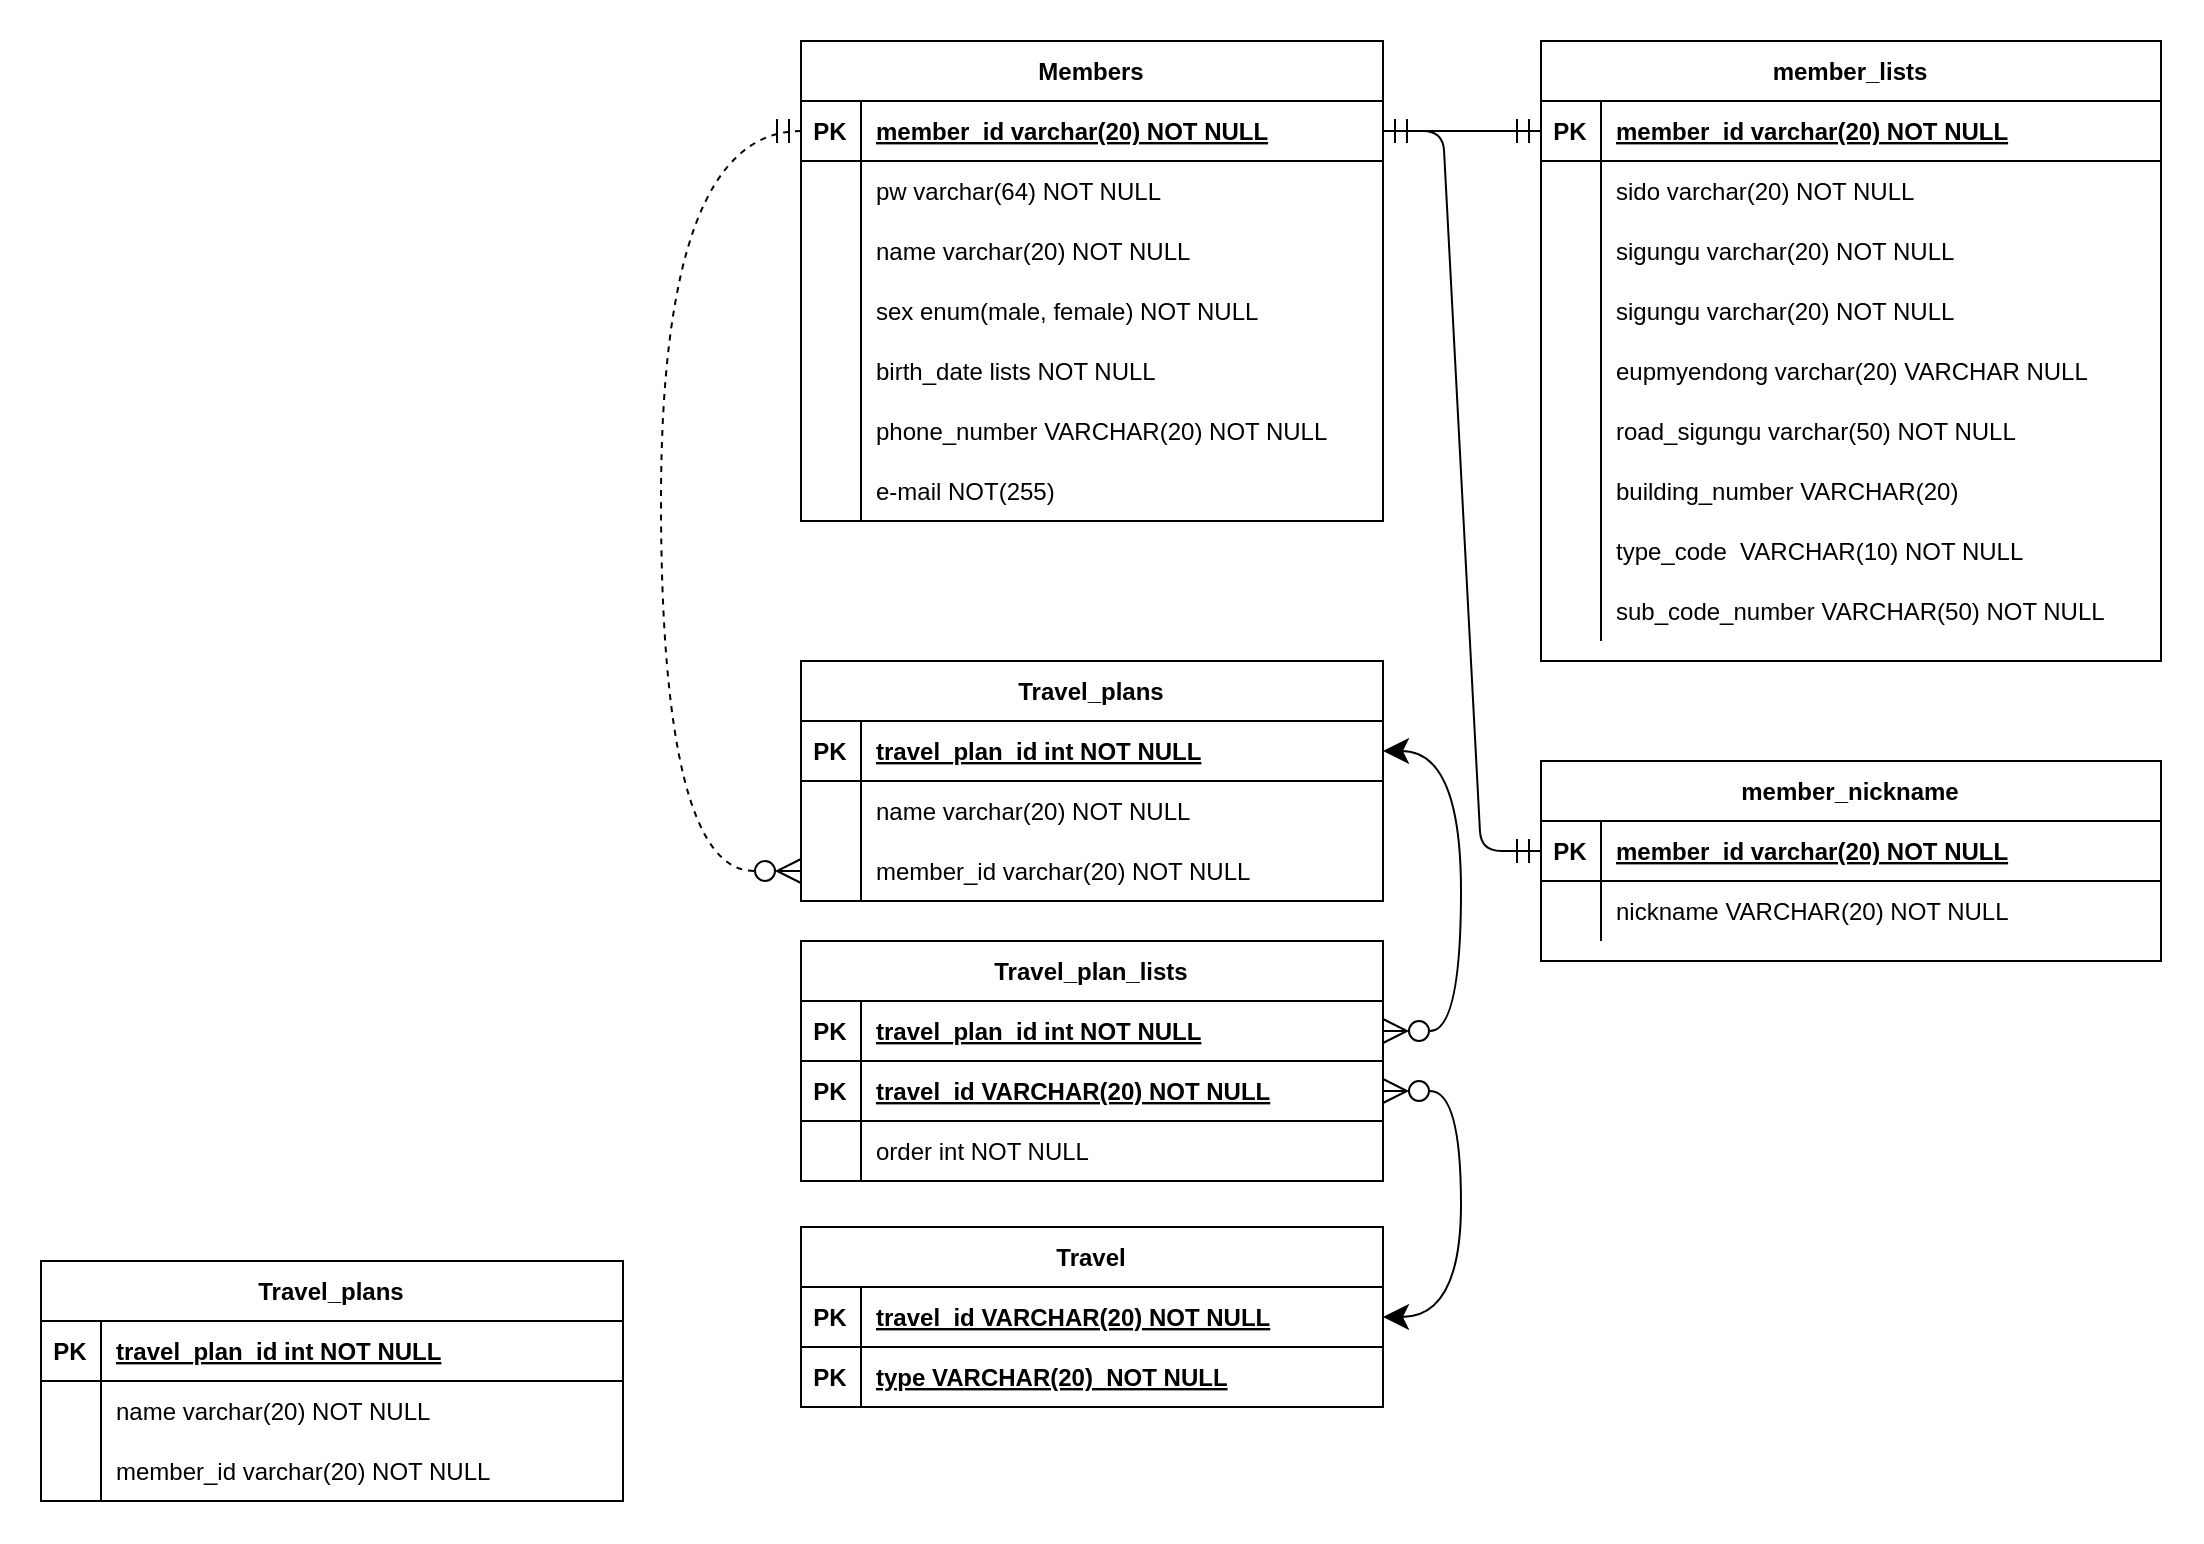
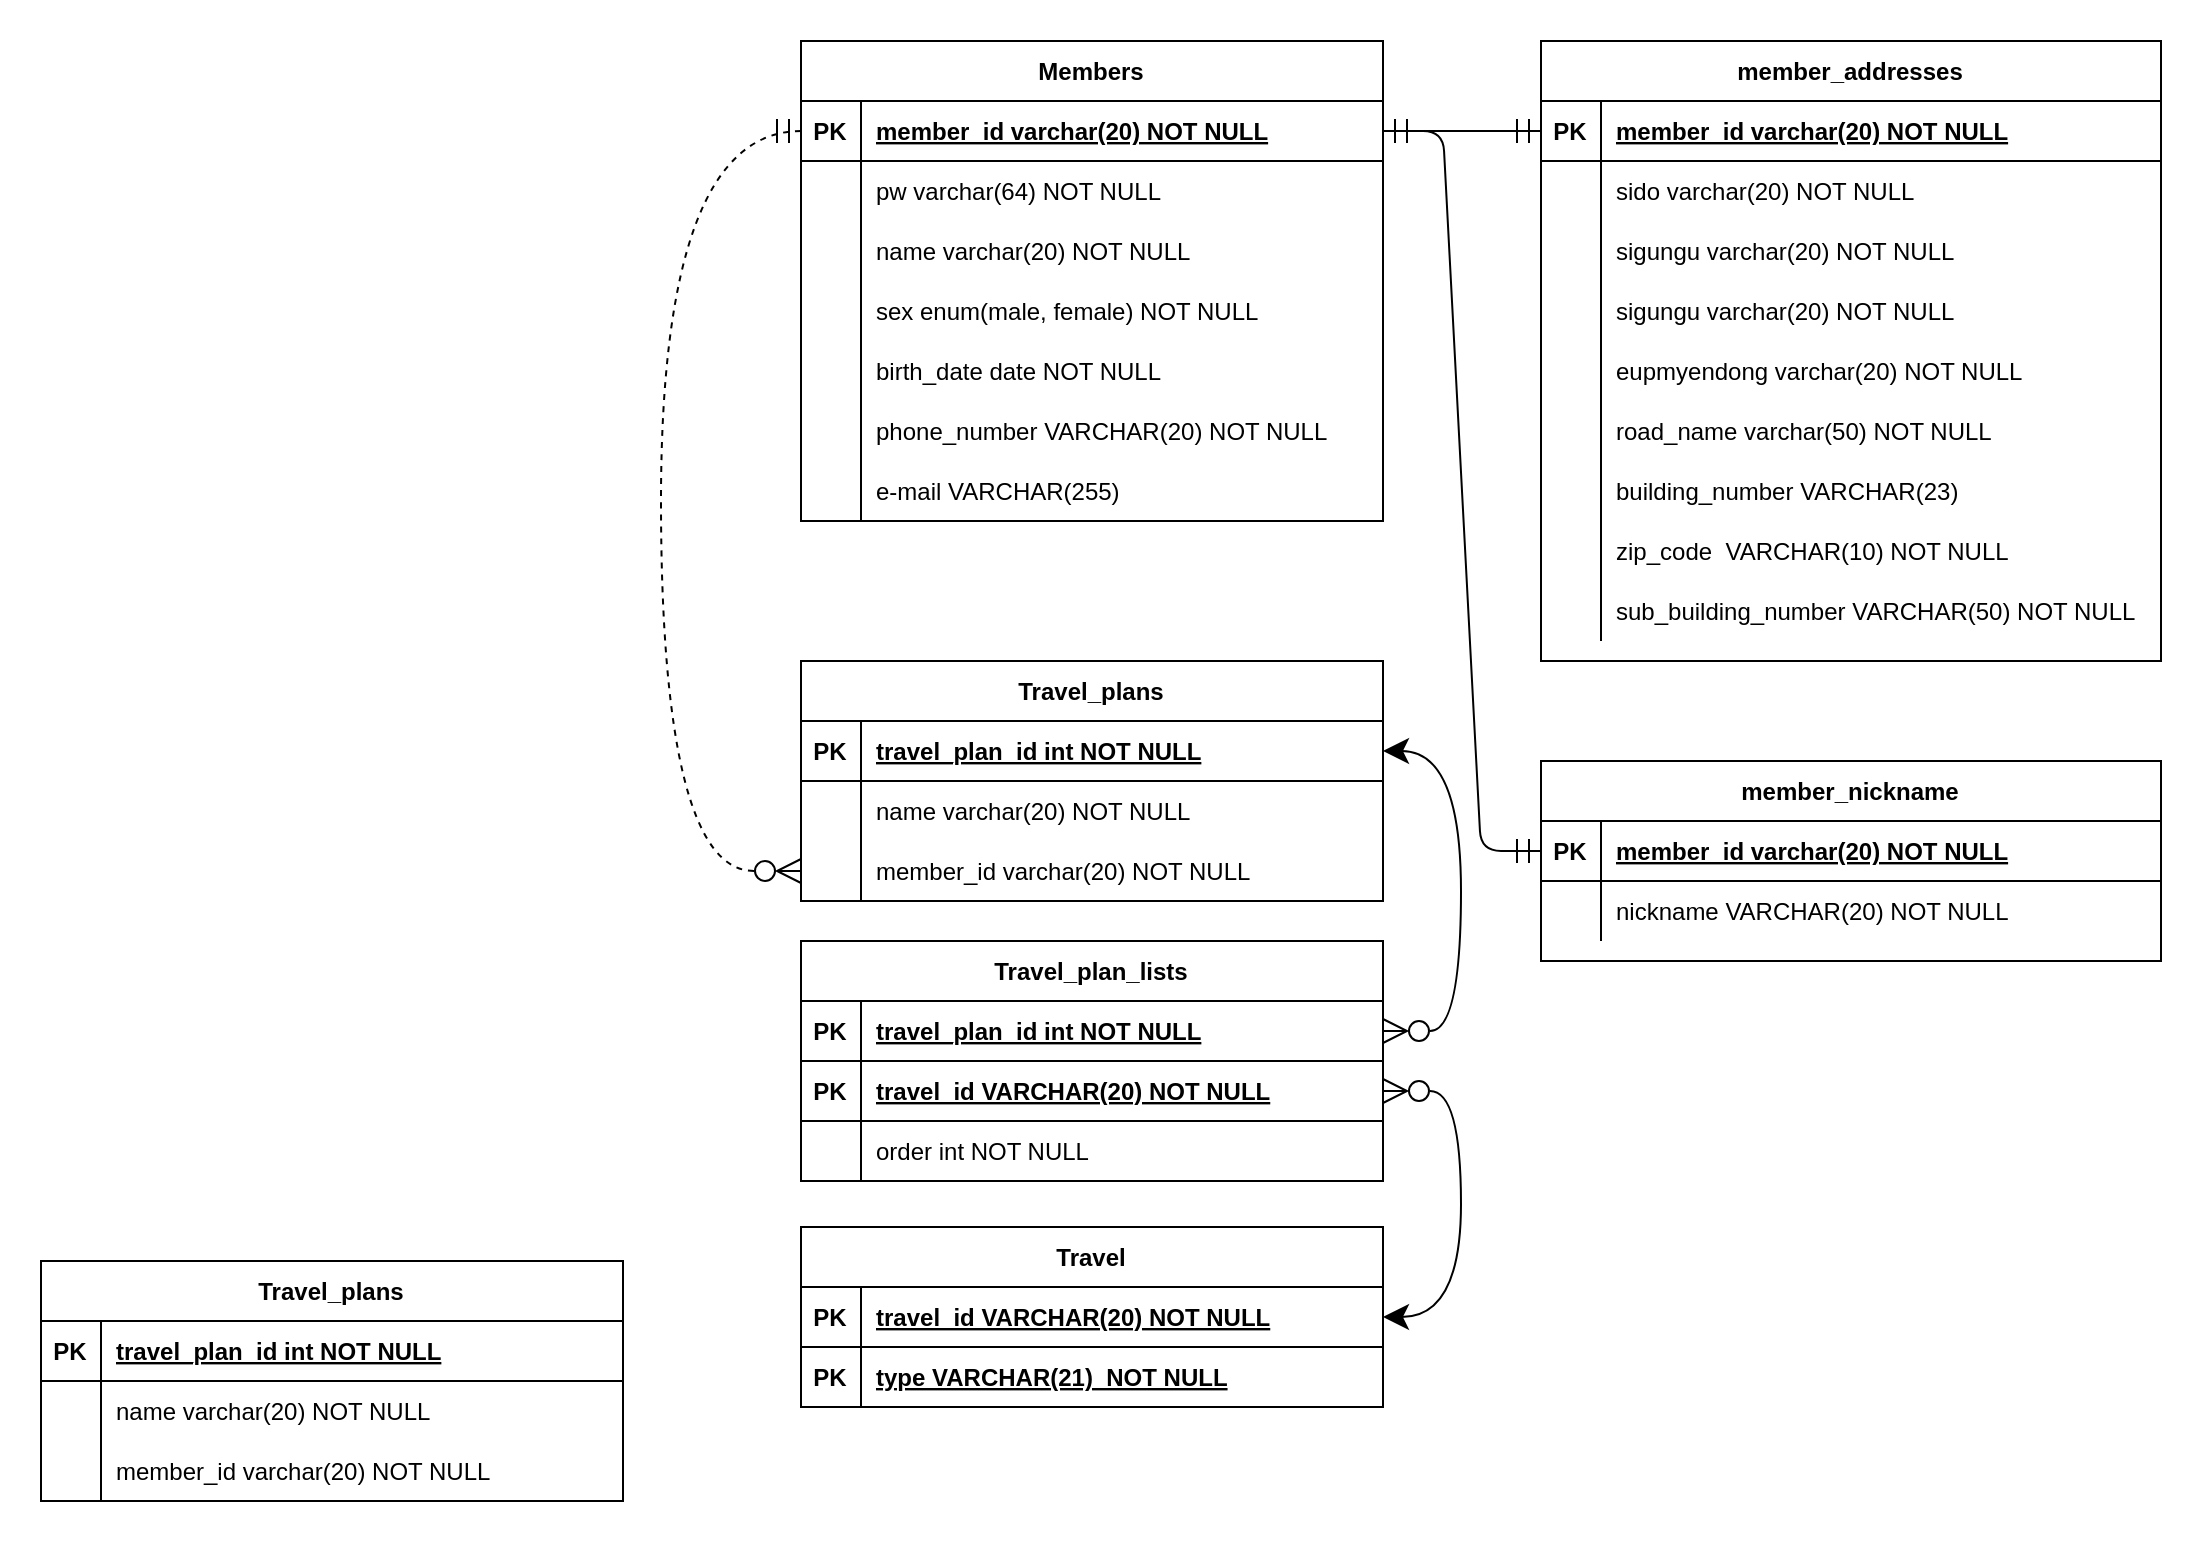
(1850, 72) -> (1850, 72)
(1025, 372) -> (1025, 372)
(1849, 372) -> (1822, 372)
(1825, 432) -> (1808, 432)
(967, 492) -> (994, 492)
(1785, 492) -> (1785, 492)
(1815, 552) -> (1805, 552)
(1849, 612) -> (1866, 612)
(1041, 1378) -> (1041, 1378)
